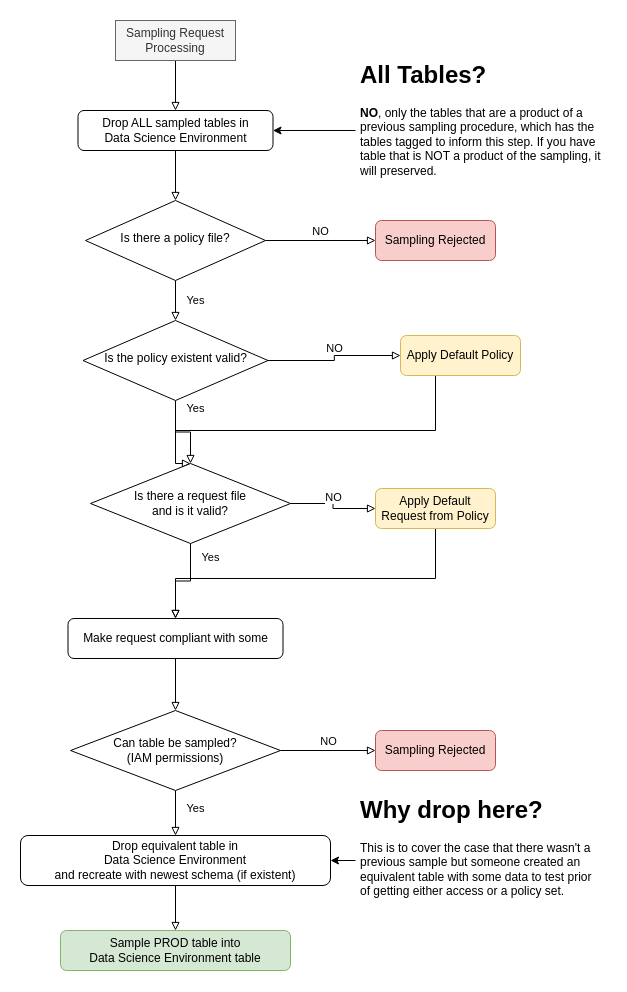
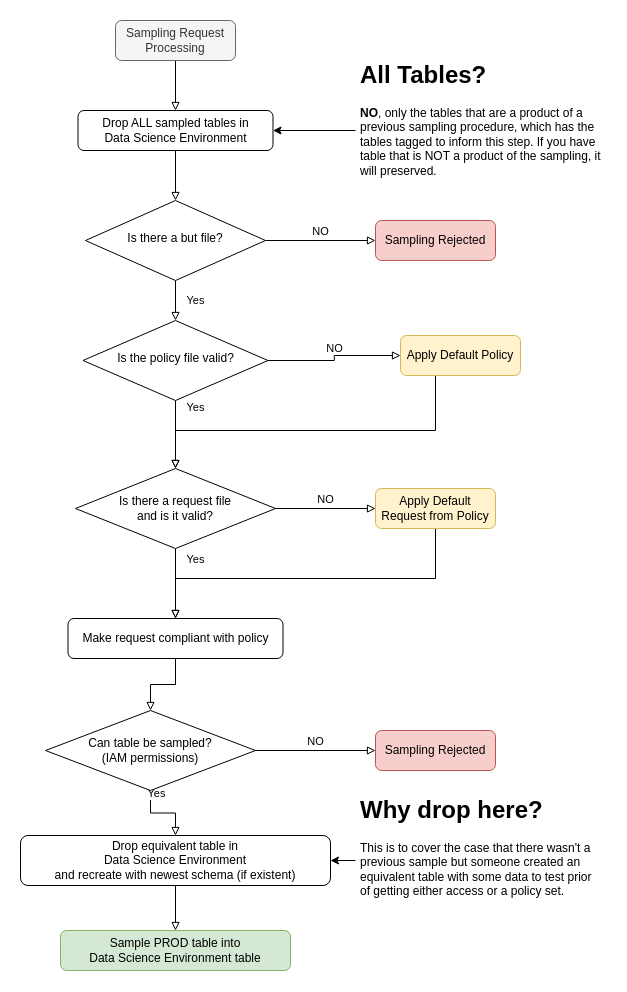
(176, 41) -> (176, 41)
(176, 239) -> (176, 239)
(176, 359) -> (176, 359)
(191, 504) -> (176, 509)
(176, 639) -> (176, 639)
(176, 751) -> (151, 751)
